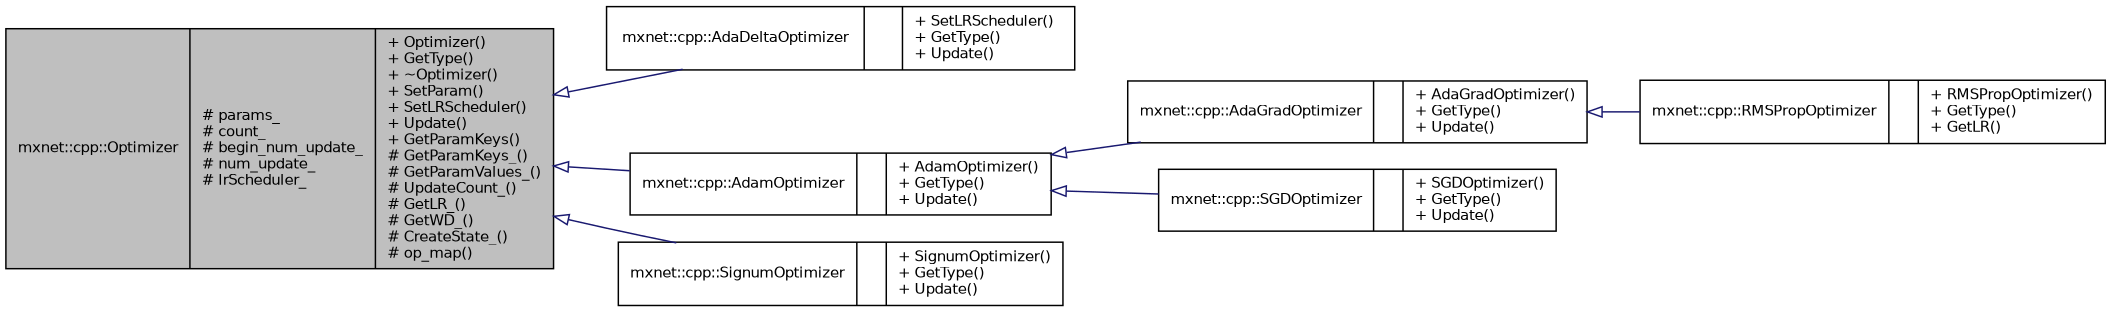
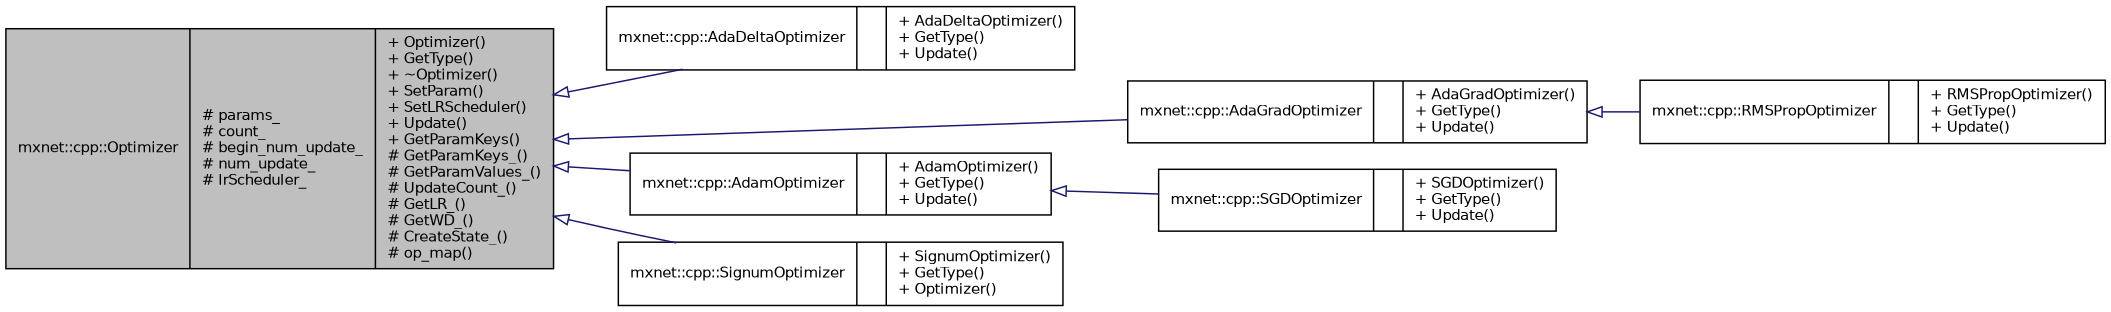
(984, 21) -> (981, 21)
(1966, 127) -> (1971, 127)
(1104, 147) -> (848, 129)
(939, 289) -> (947, 289)
